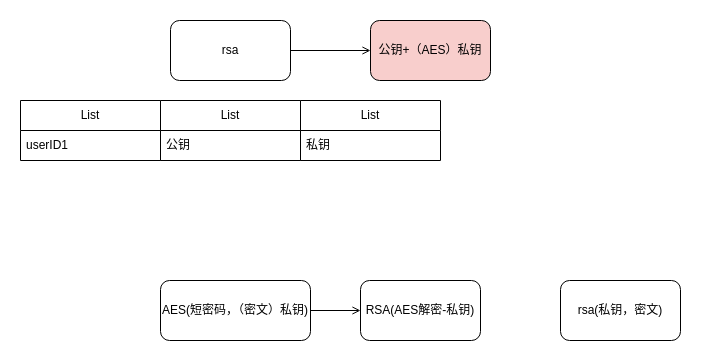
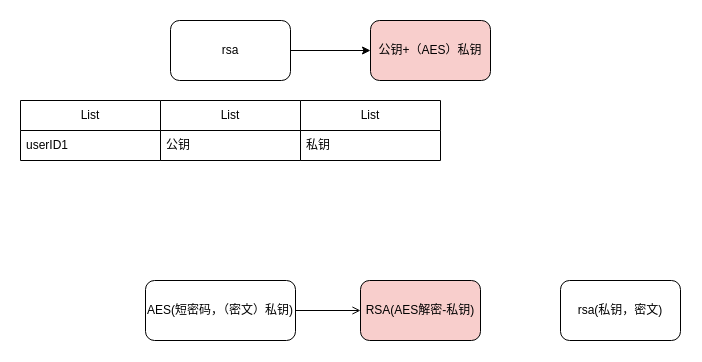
(364, 51) -> (362, 51)
(236, 311) -> (221, 311)
(421, 311) -> (421, 311)
